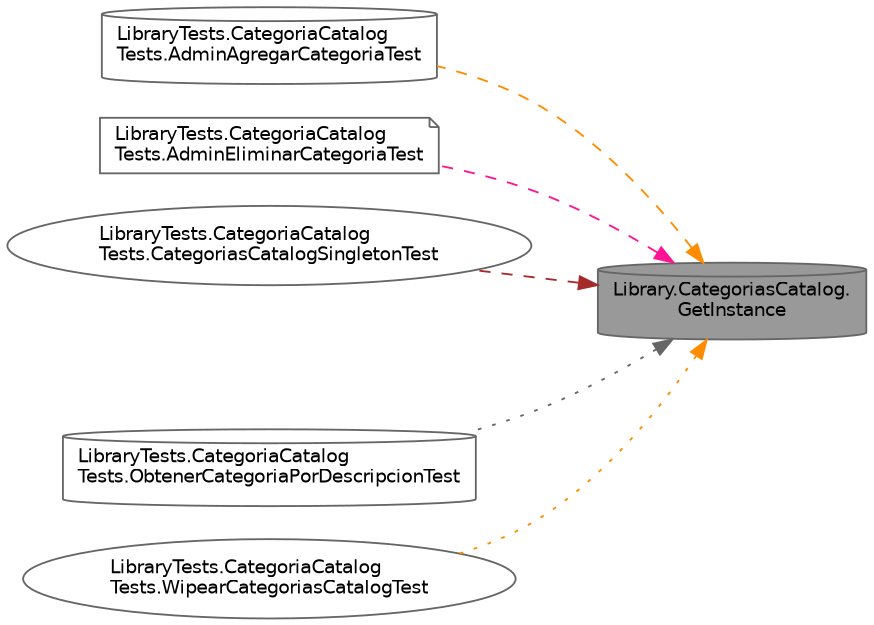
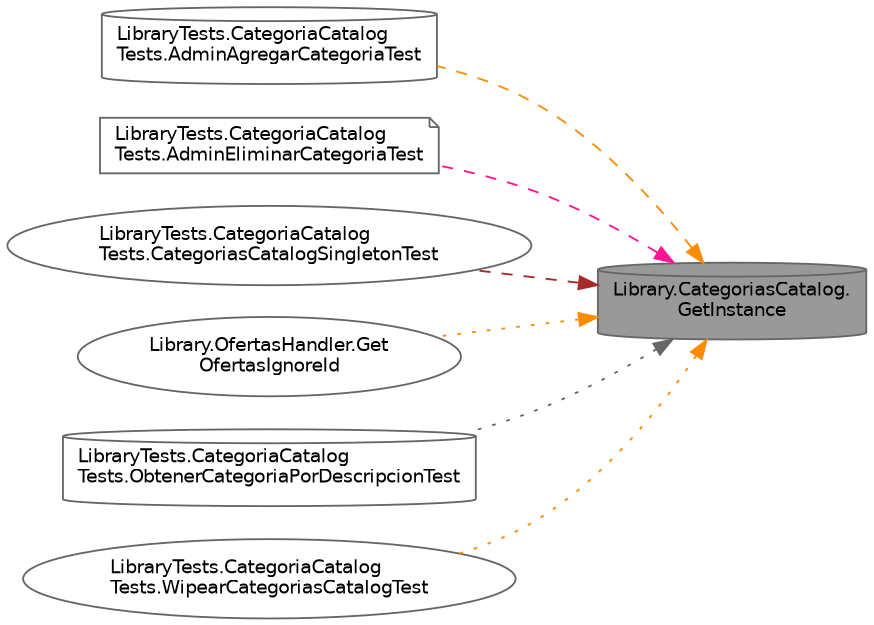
none -> (269, 357)
